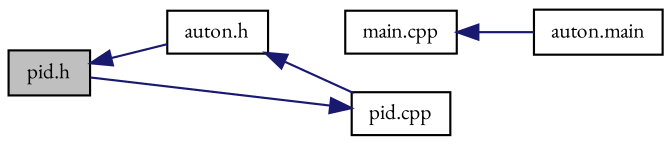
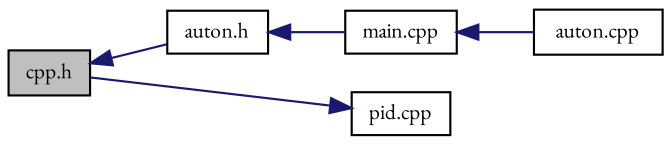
(598, 32) -> (598, 32)
(49, 73) -> (49, 73)
(319, 77) -> (318, 32)
